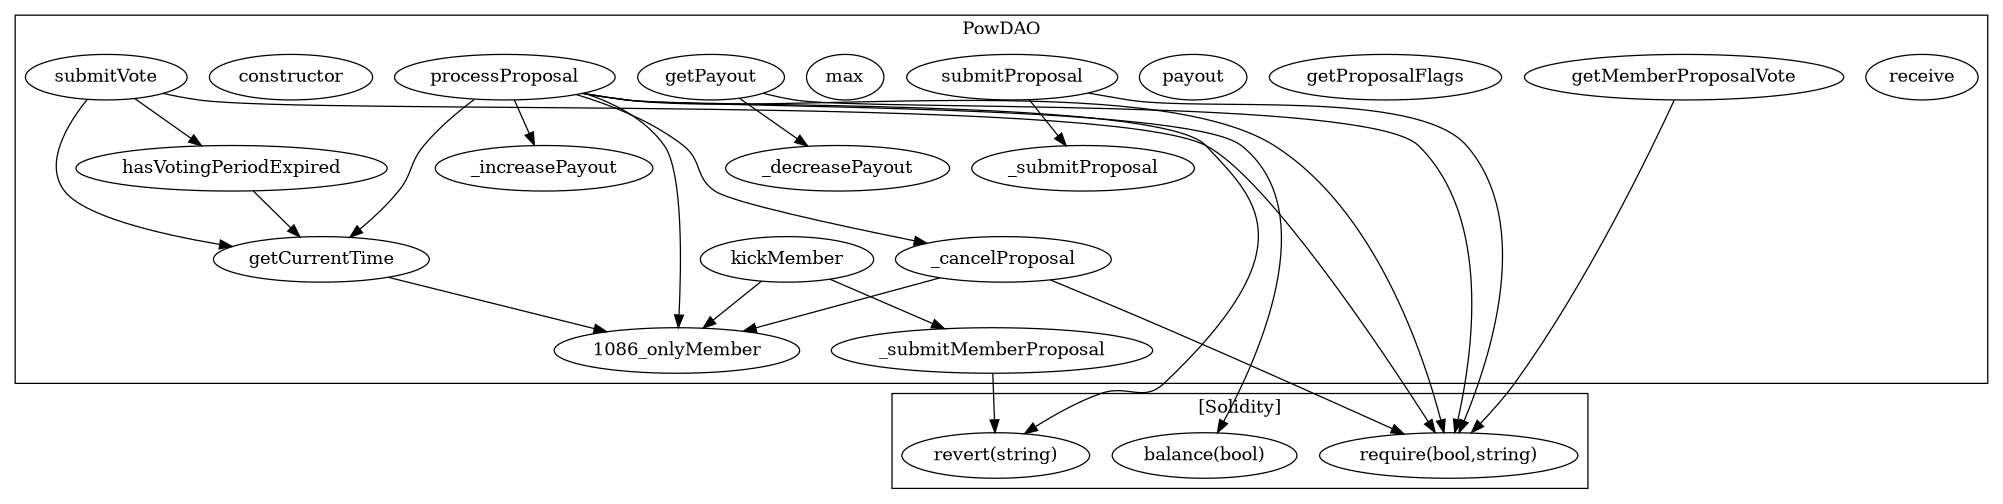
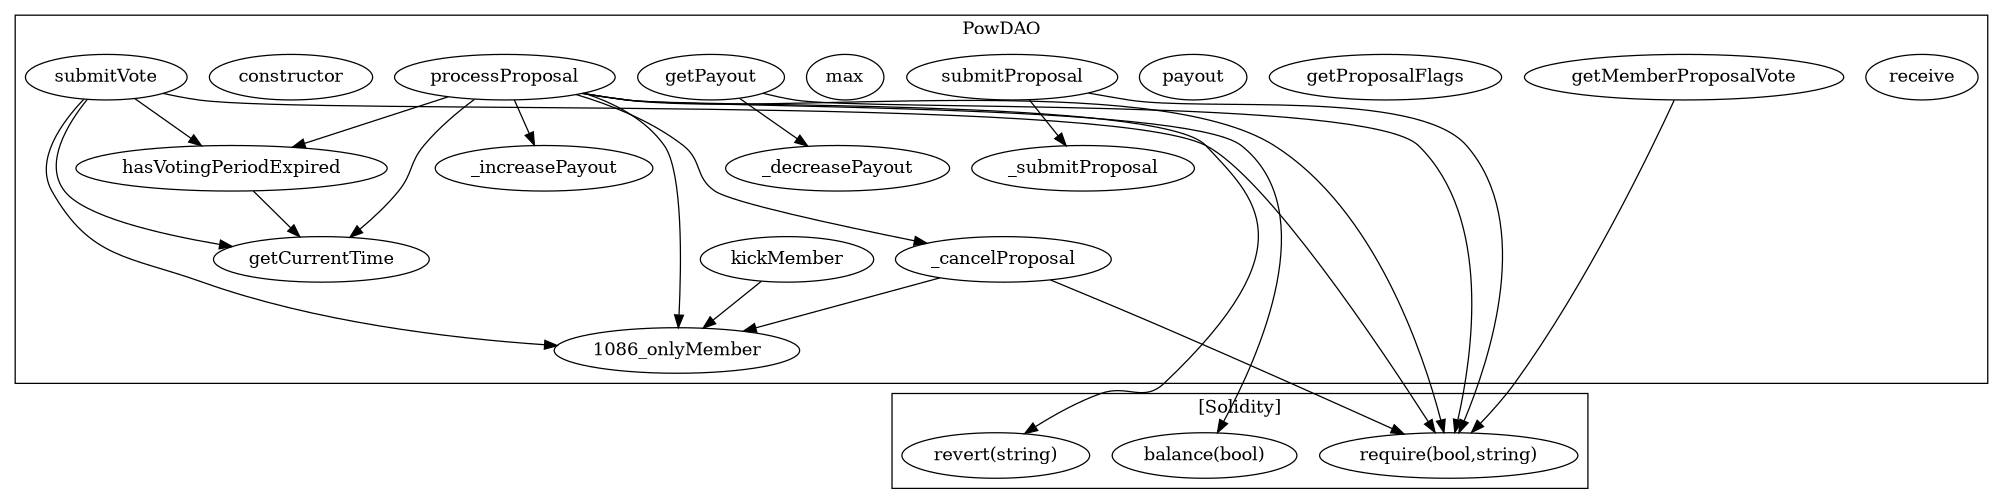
none -> (376, 120)
(491, 303) -> (232, 292)
(992, 350) -> none
